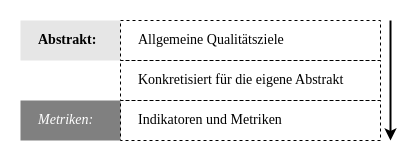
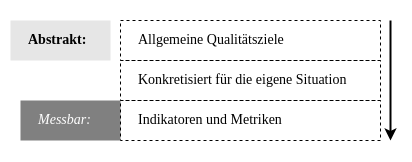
(71, 41) -> (61, 41)
(260, 81) -> (260, 81)
(70, 121) -> (68, 121)
